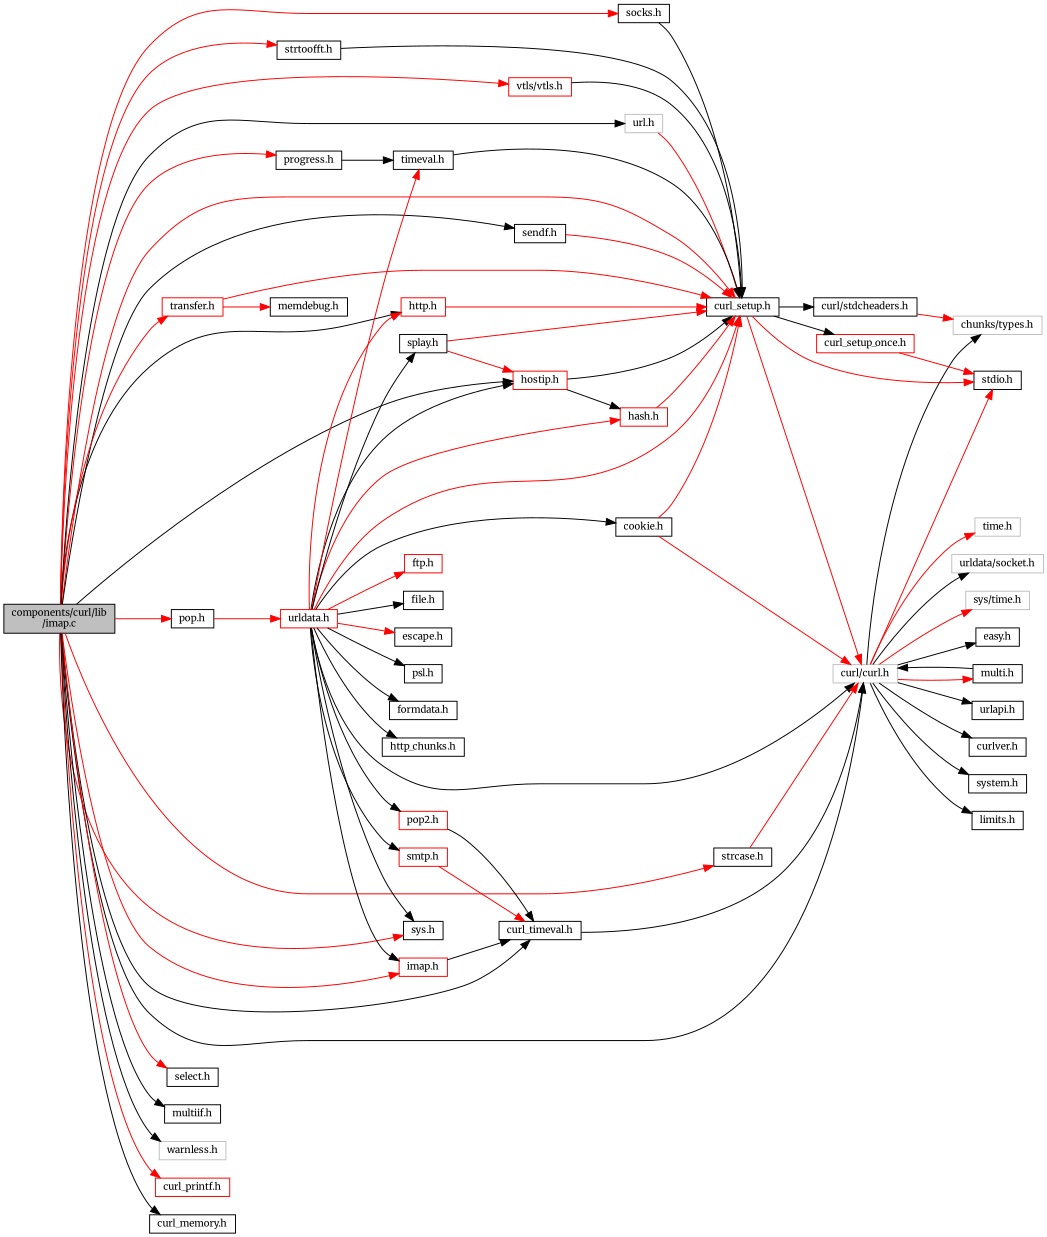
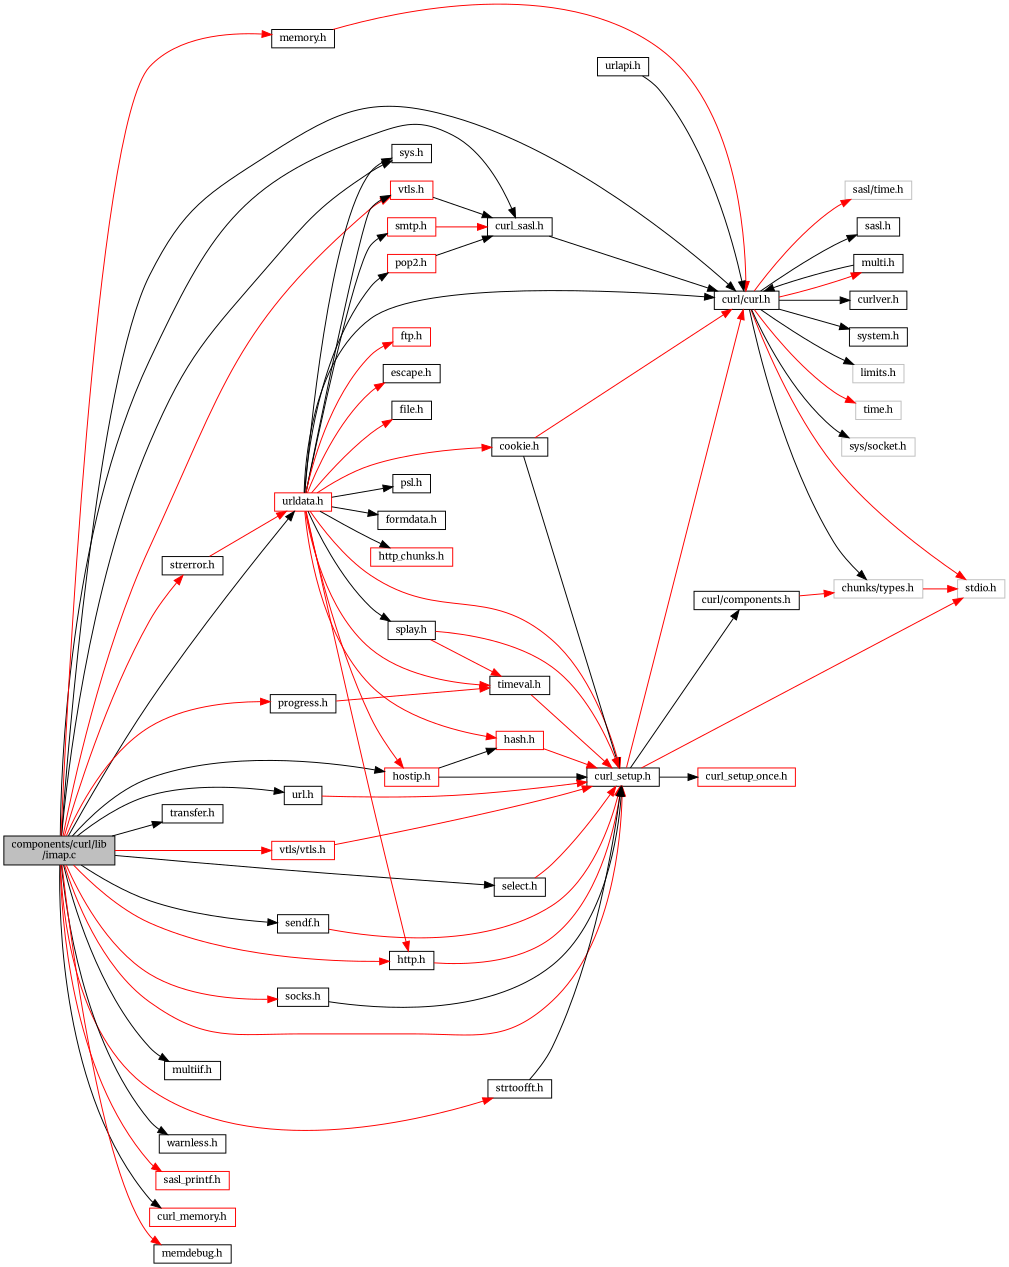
(644, 124) -> (303, 795)
(702, 142) -> (459, 819)
(362, 160) -> (408, 695)
(627, 163) -> (568, 728)
(462, 270) -> (576, 839)
(193, 307) -> (193, 814)
(242, 307) -> (91, 1057)
(423, 307) -> (412, 961)
(865, 307) -> (747, 600)
(475, 360) -> (462, 656)
(932, 362) -> (935, 589)
(147, 369) -> (215, 944)
(998, 380) -> (981, 589)
(109, 397) -> (132, 830)
(710, 427) -> (570, 607)
(365, 460) -> (352, 672)
(446, 526) -> (396, 459)
(998, 564) -> (878, 447)
(998, 600) -> (878, 190)
(366, 610) -> (345, 456)
(193, 619) -> (193, 566)
(998, 637) -> (878, 227)
none -> (170, 672)
(865, 674) -> (747, 300)
(930, 692) -> (707, 171)
(423, 747) -> (412, 557)
(998, 820) -> (878, 374)
(743, 857) -> (303, 39)
(134, 891) -> (143, 460)
(540, 931) -> (520, 227)
(114, 963) -> (300, 871)
(423, 967) -> (412, 190)
(193, 1151) -> (193, 1144)
(193, 1187) -> (193, 1181)
(193, 1224) -> (193, 1217)
